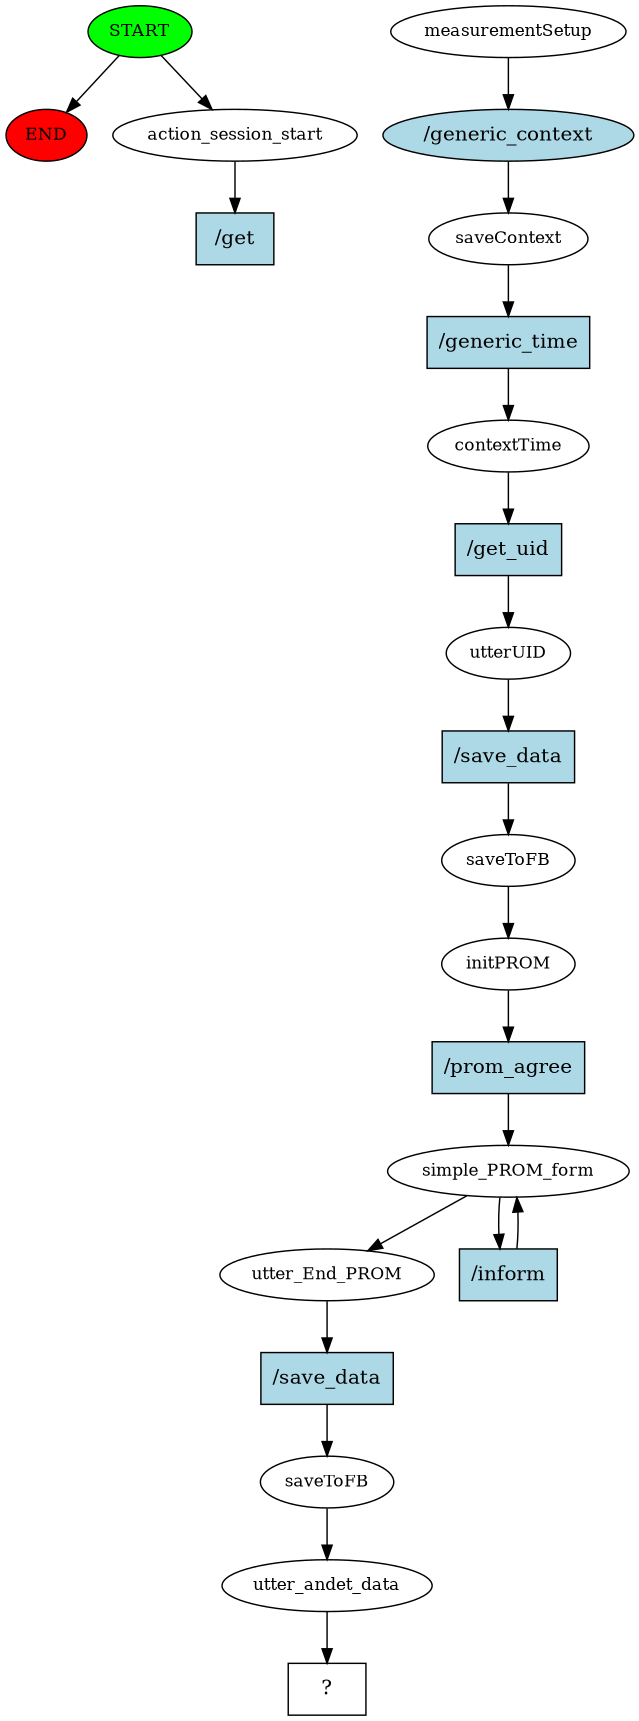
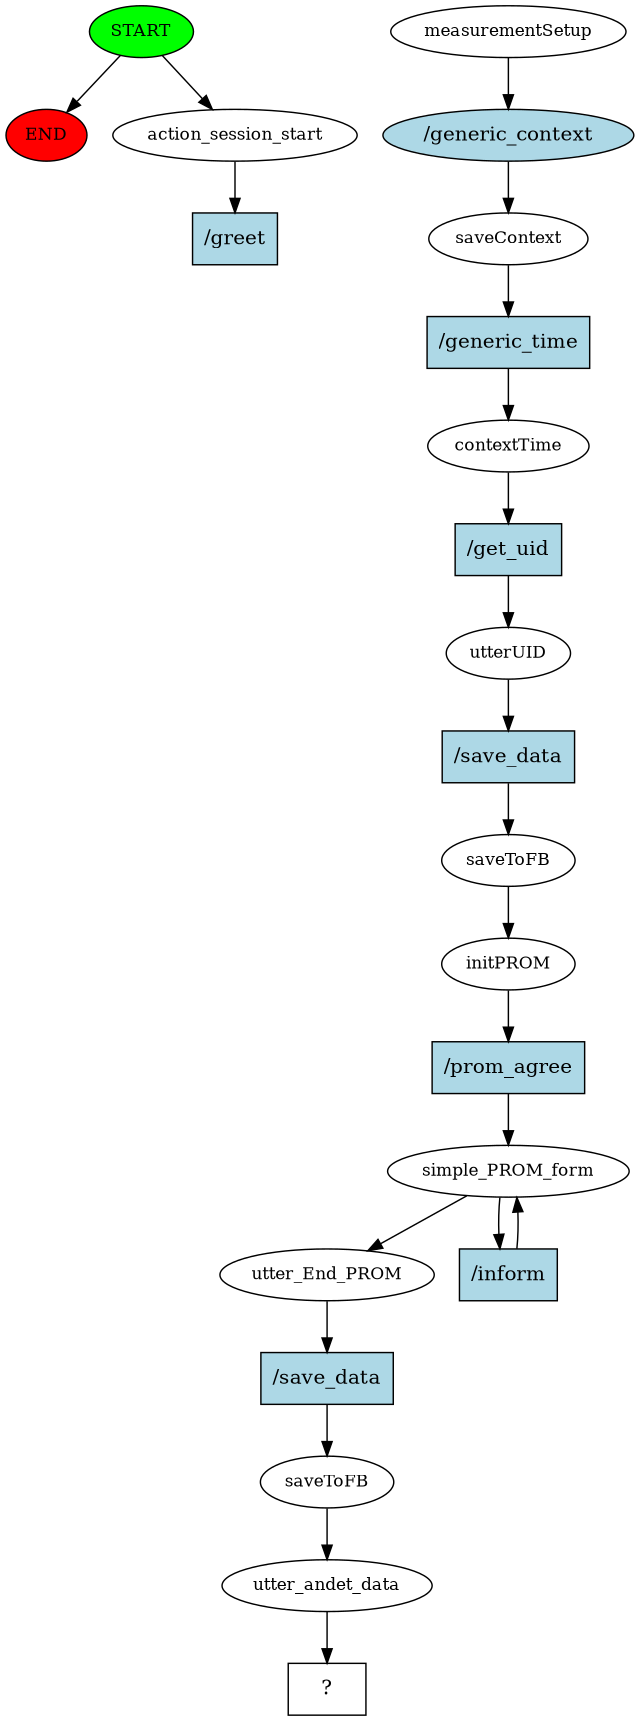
(235, 239) -> (235, 239)
